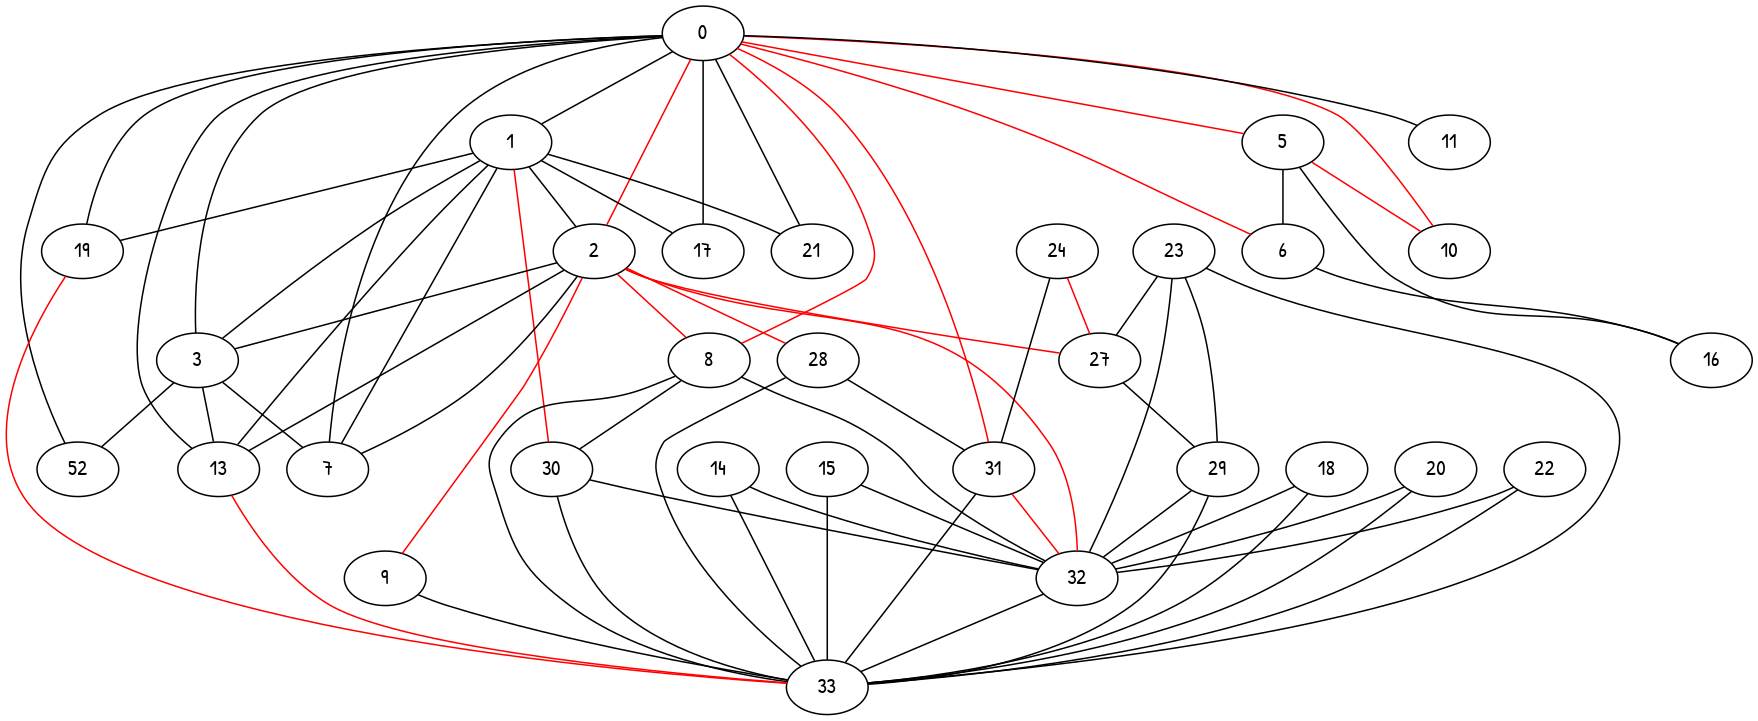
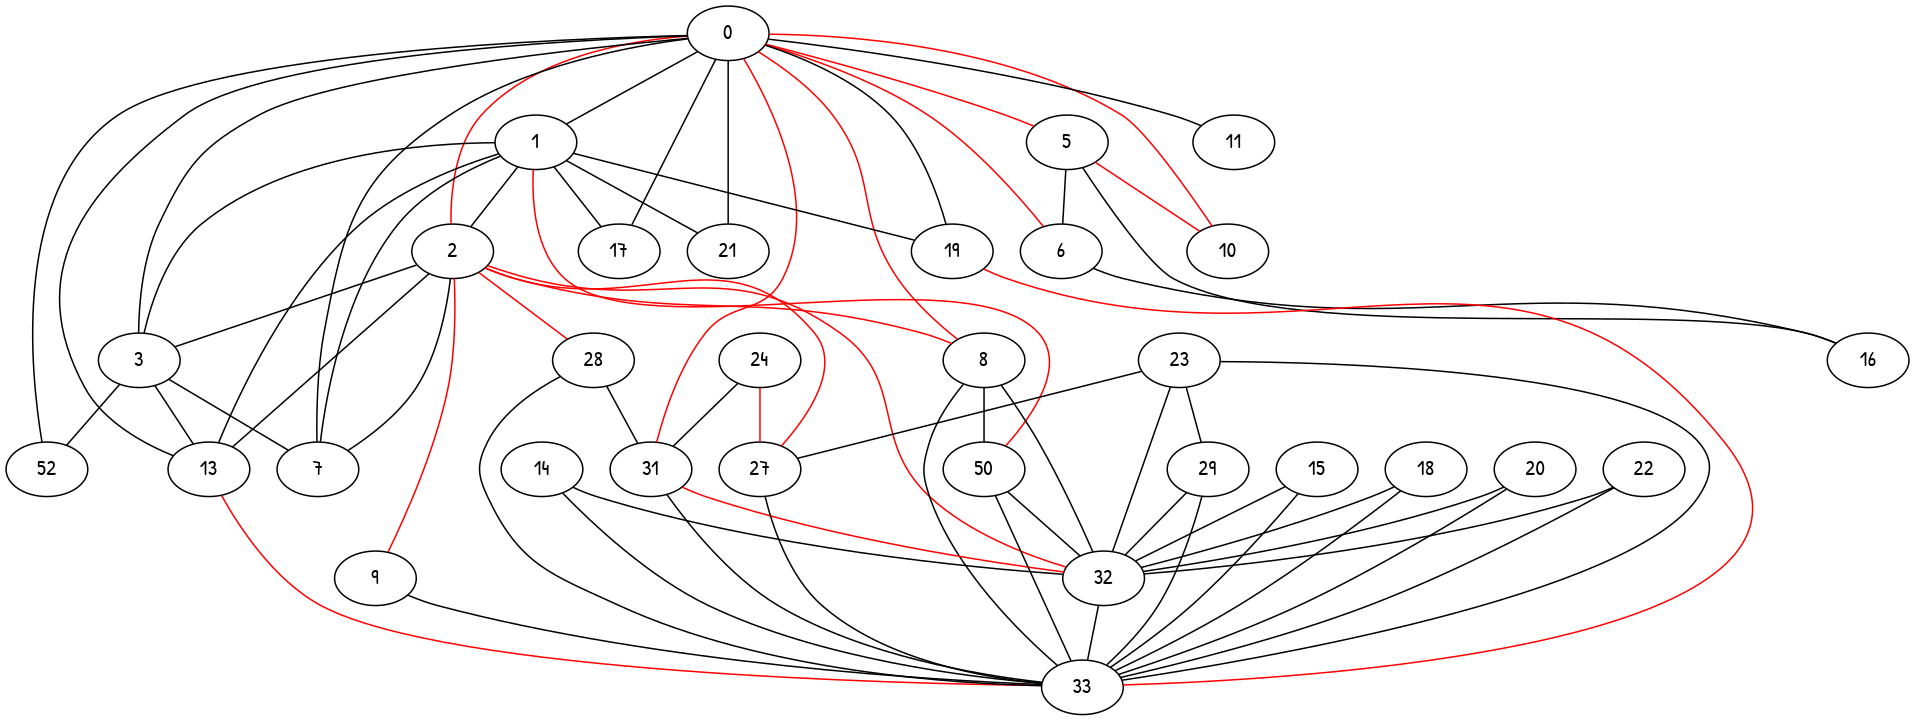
(1159, 415) -> (861, 632)
(552, 469) -> (984, 469)
